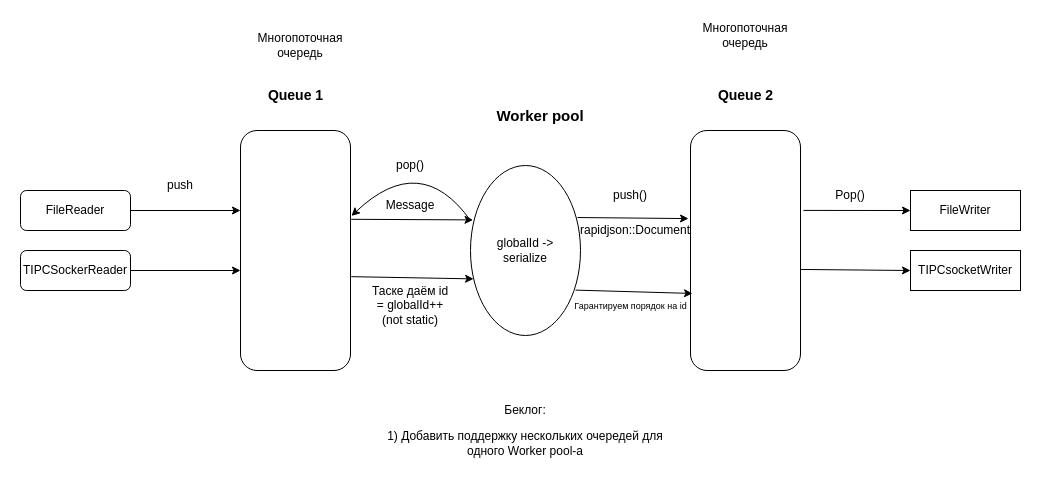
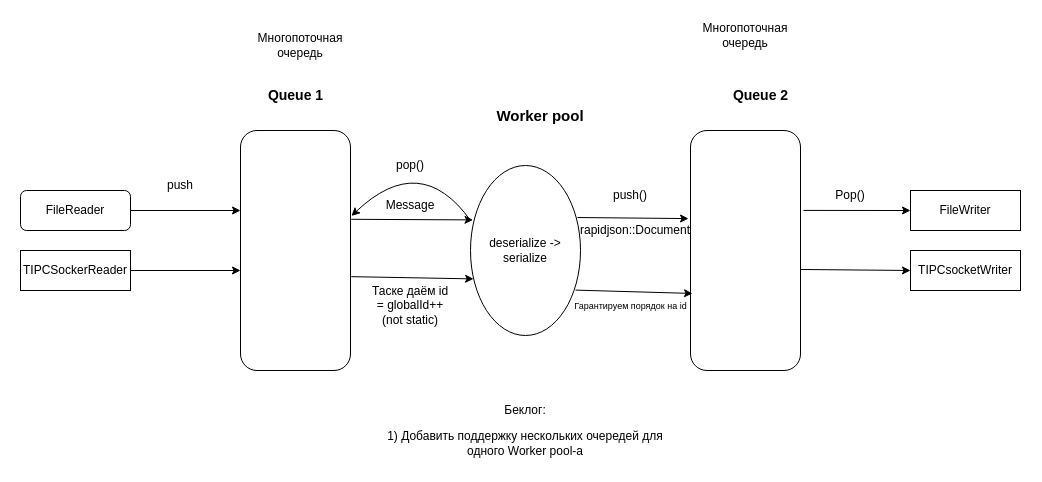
(746, 96) -> (761, 96)
(526, 251) -> (526, 251)
(76, 271) -> (76, 271)
